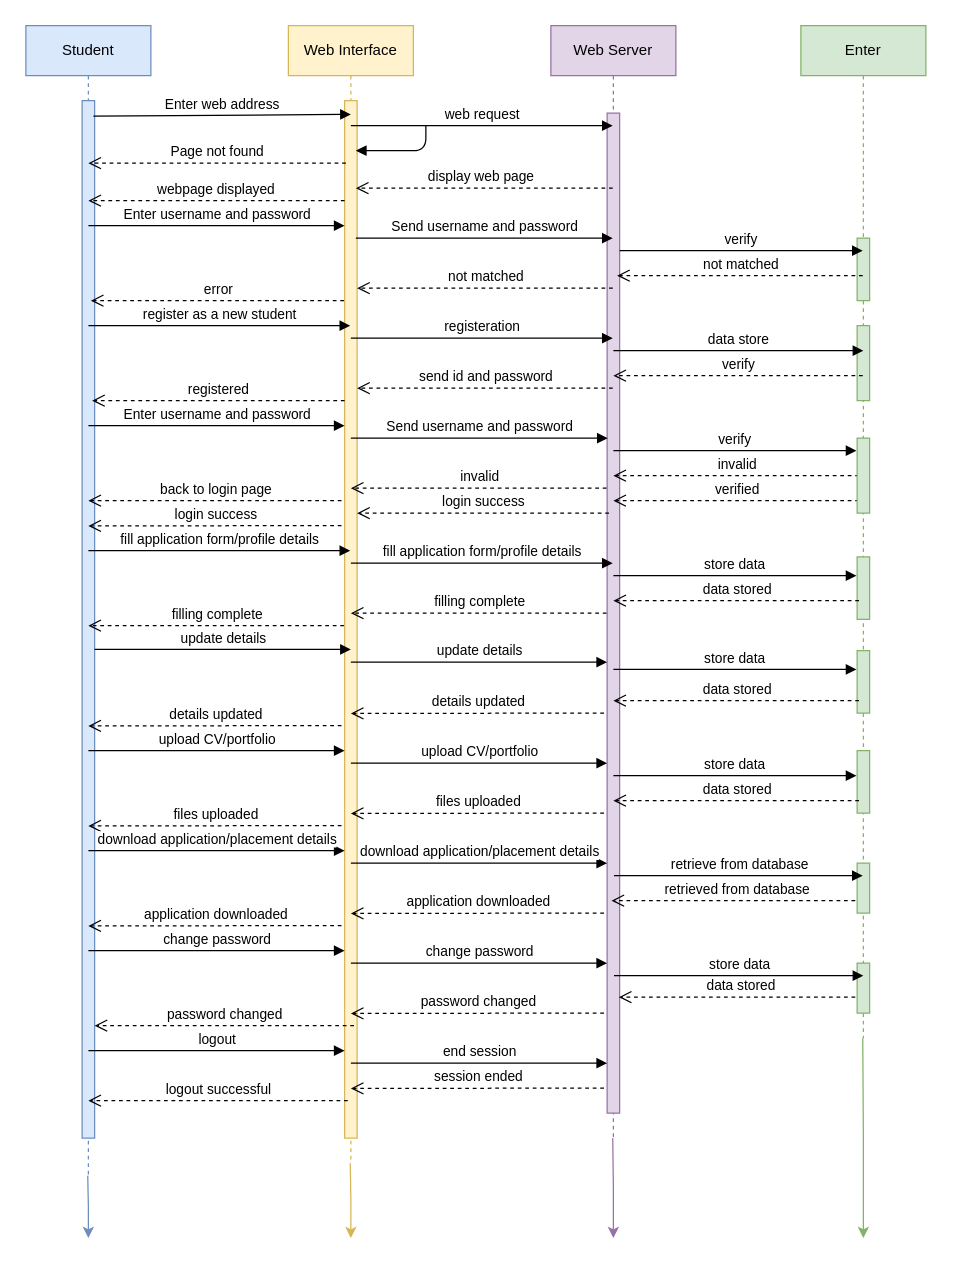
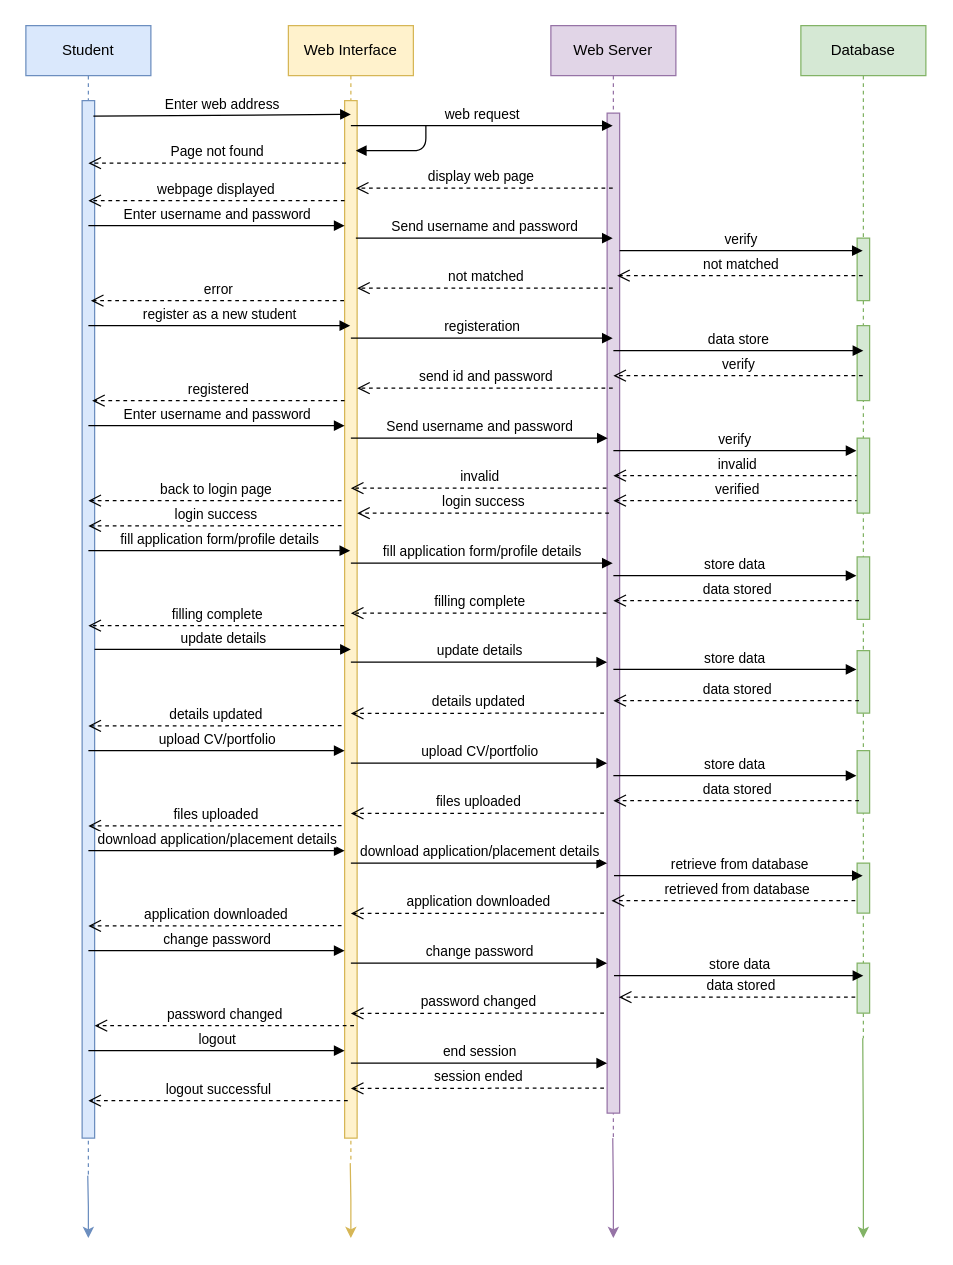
(863, 51) -> (863, 51)
